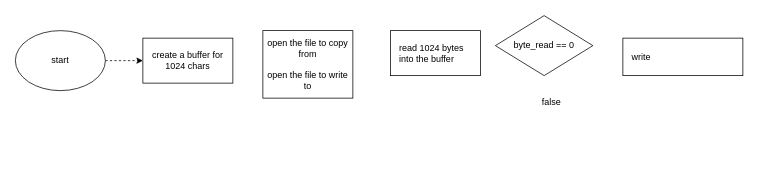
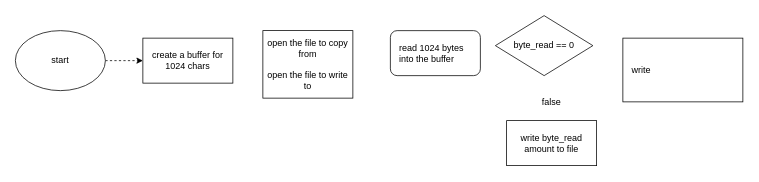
(435, 53) -> (435, 53)
(683, 57) -> (683, 70)
none -> (552, 143)
